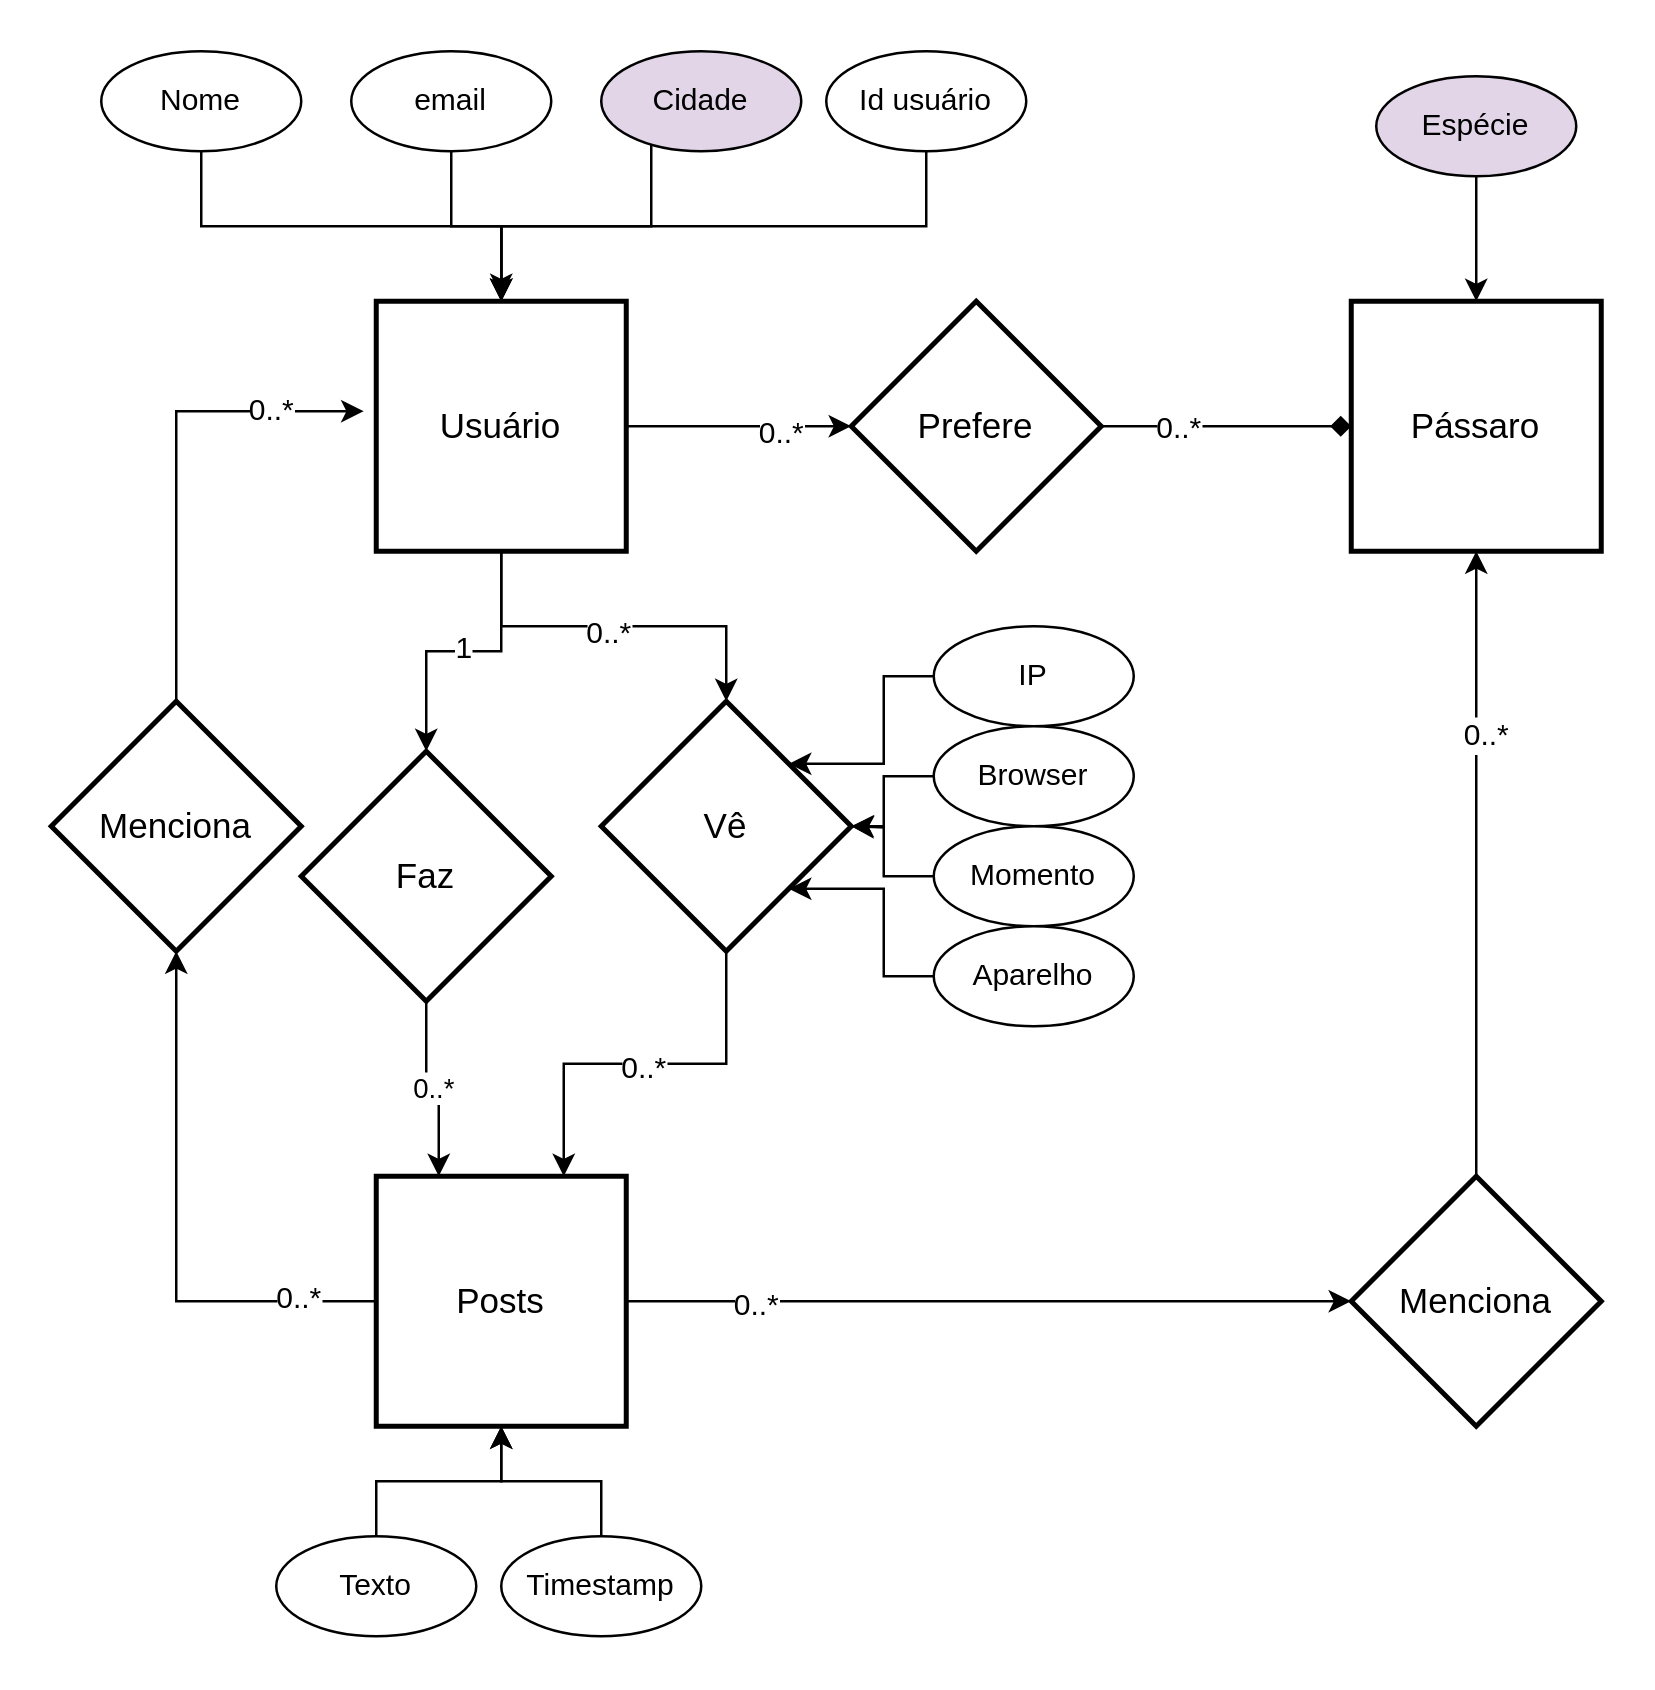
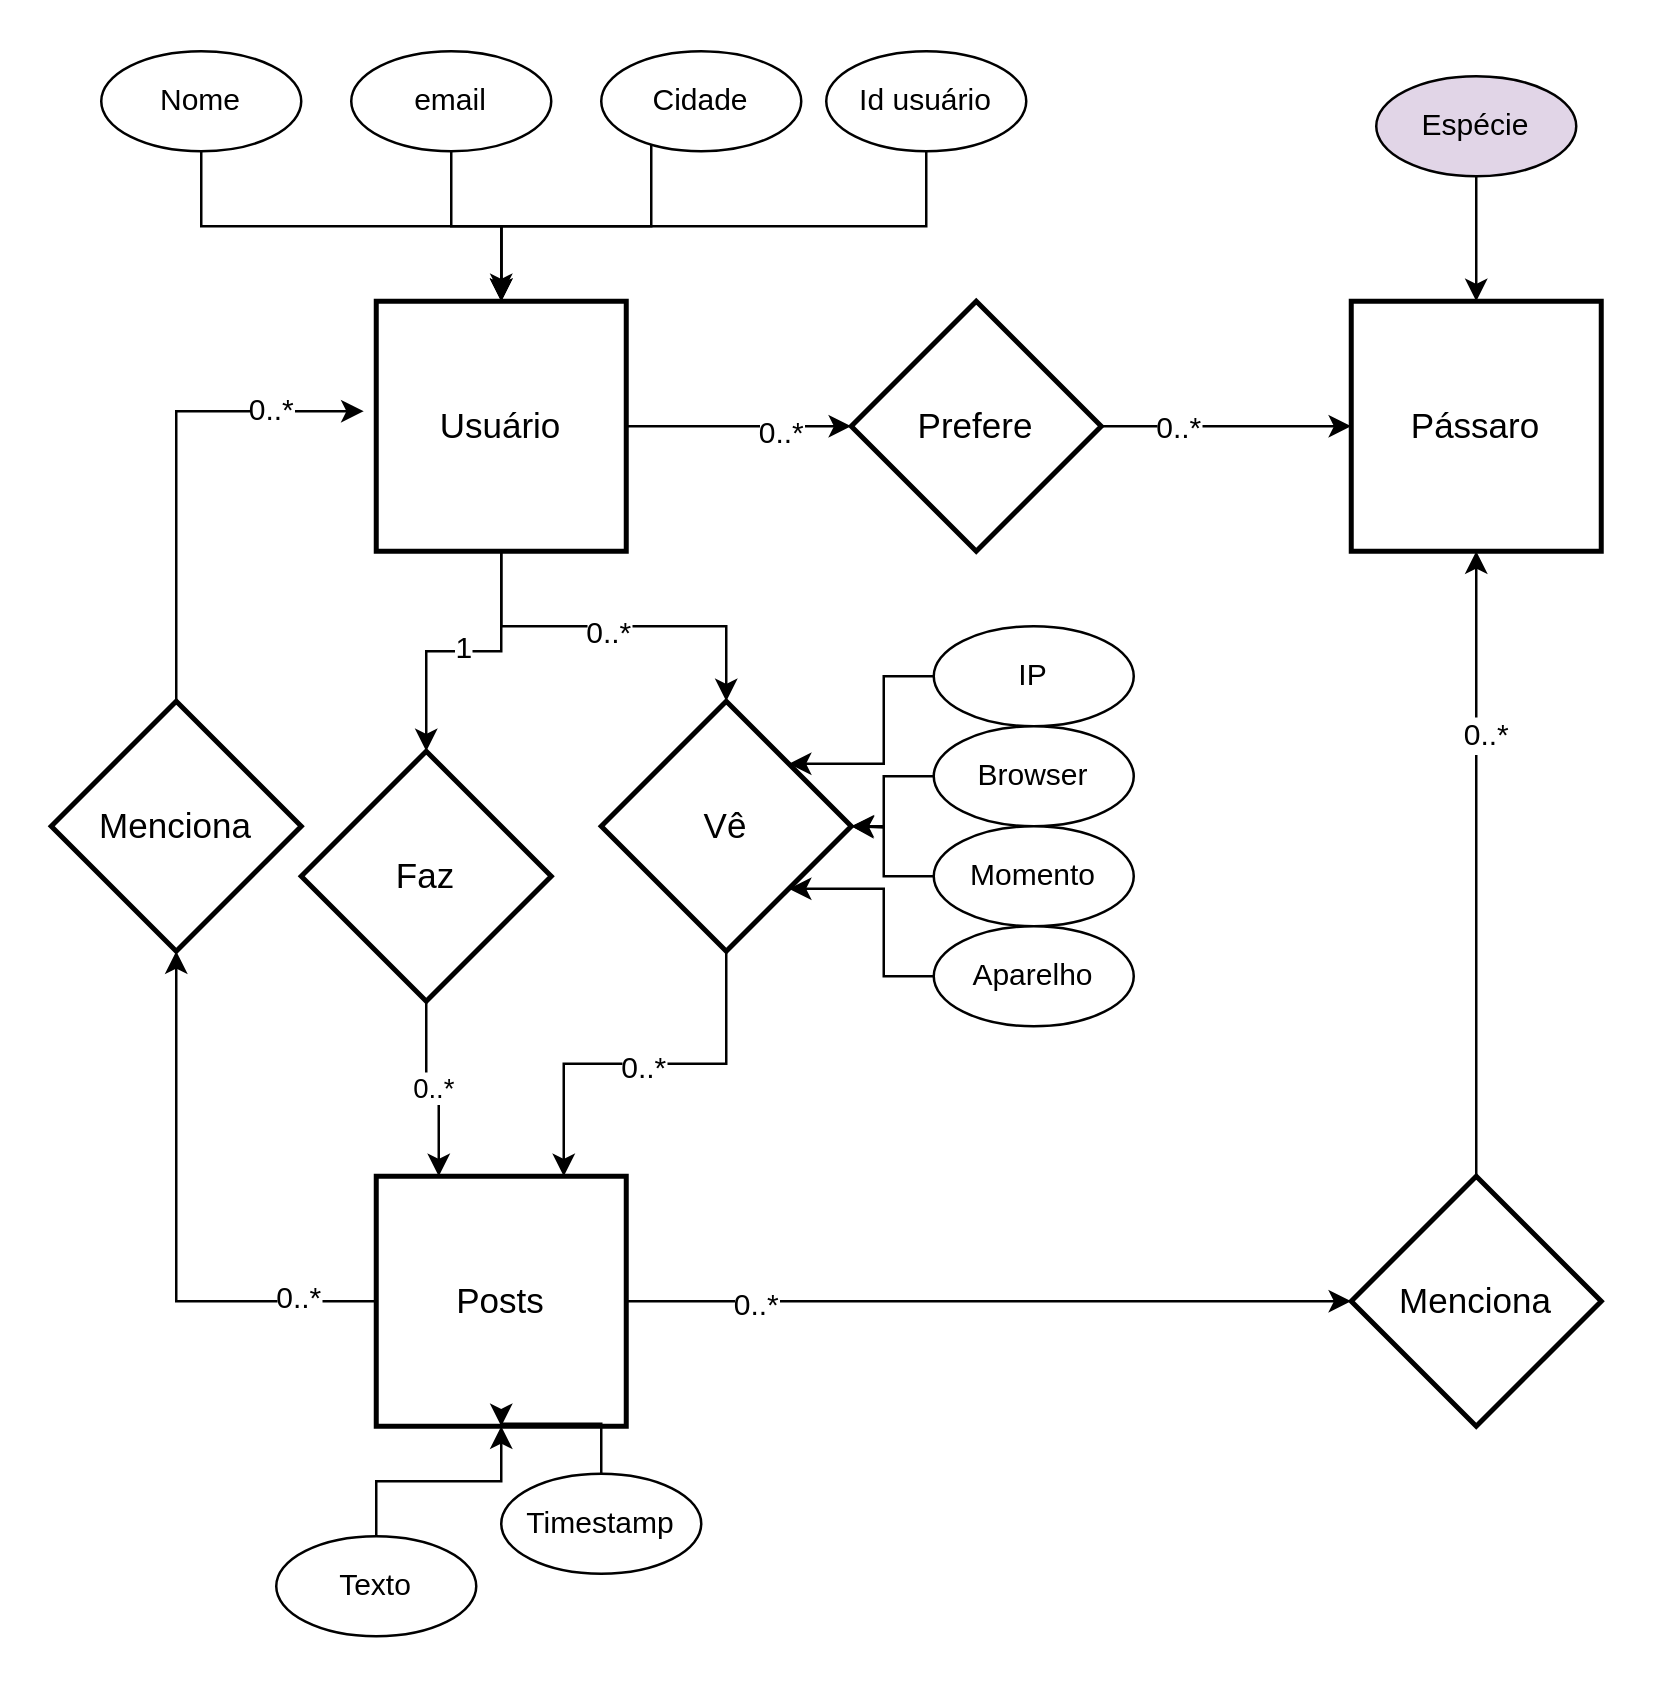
(701, 101) -> (701, 101)
(1331, 426) -> (1332, 426)
(601, 1586) -> (601, 1524)
